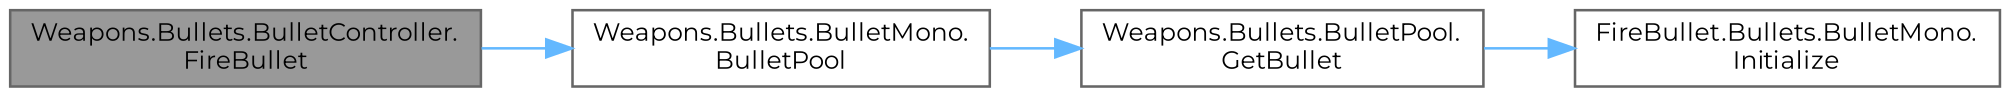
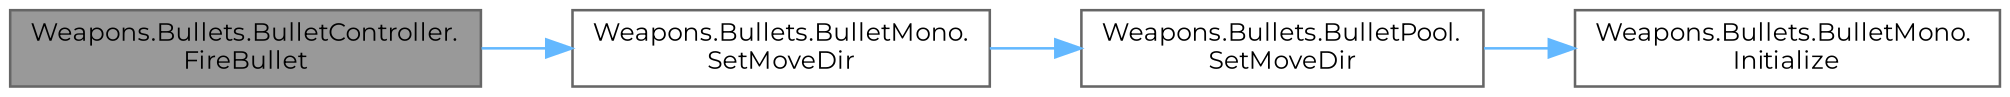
(781, 48) -> (781, 48)
(1282, 48) -> (1282, 48)
(1787, 48) -> (1787, 48)
